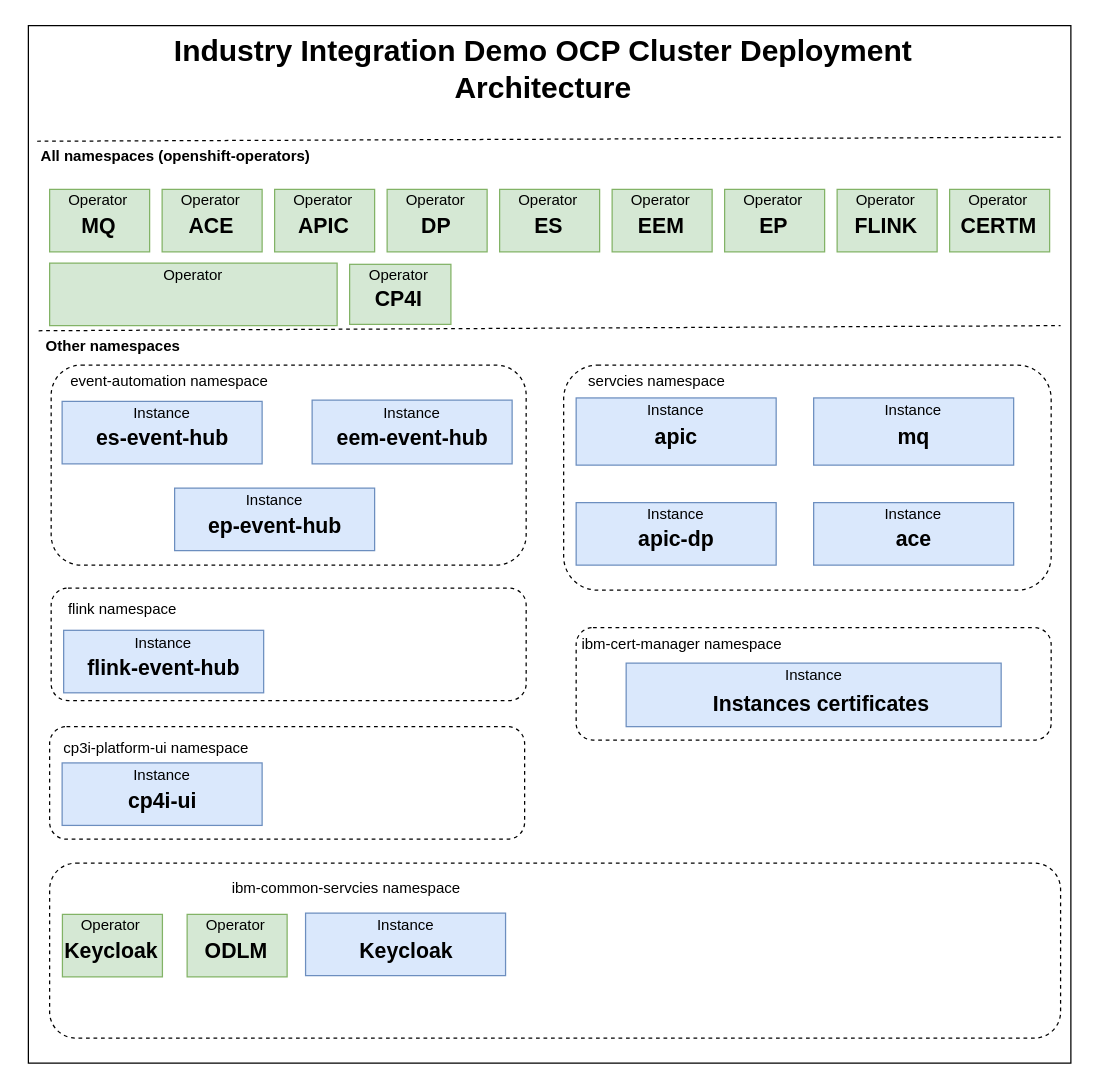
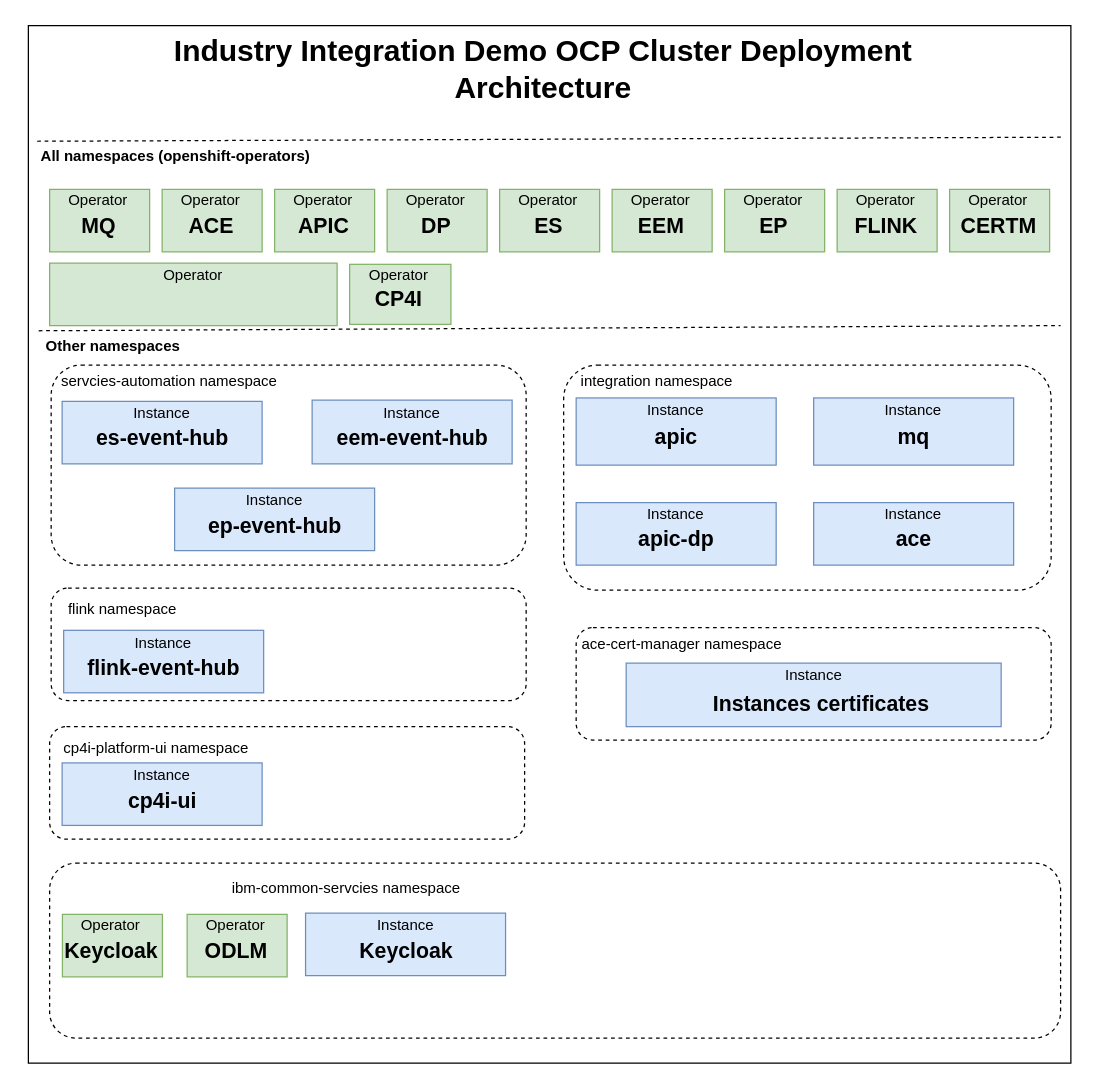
(169, 382) -> (169, 382)
(657, 382) -> (657, 382)
(682, 644) -> (682, 644)
(156, 748) -> (156, 748)
